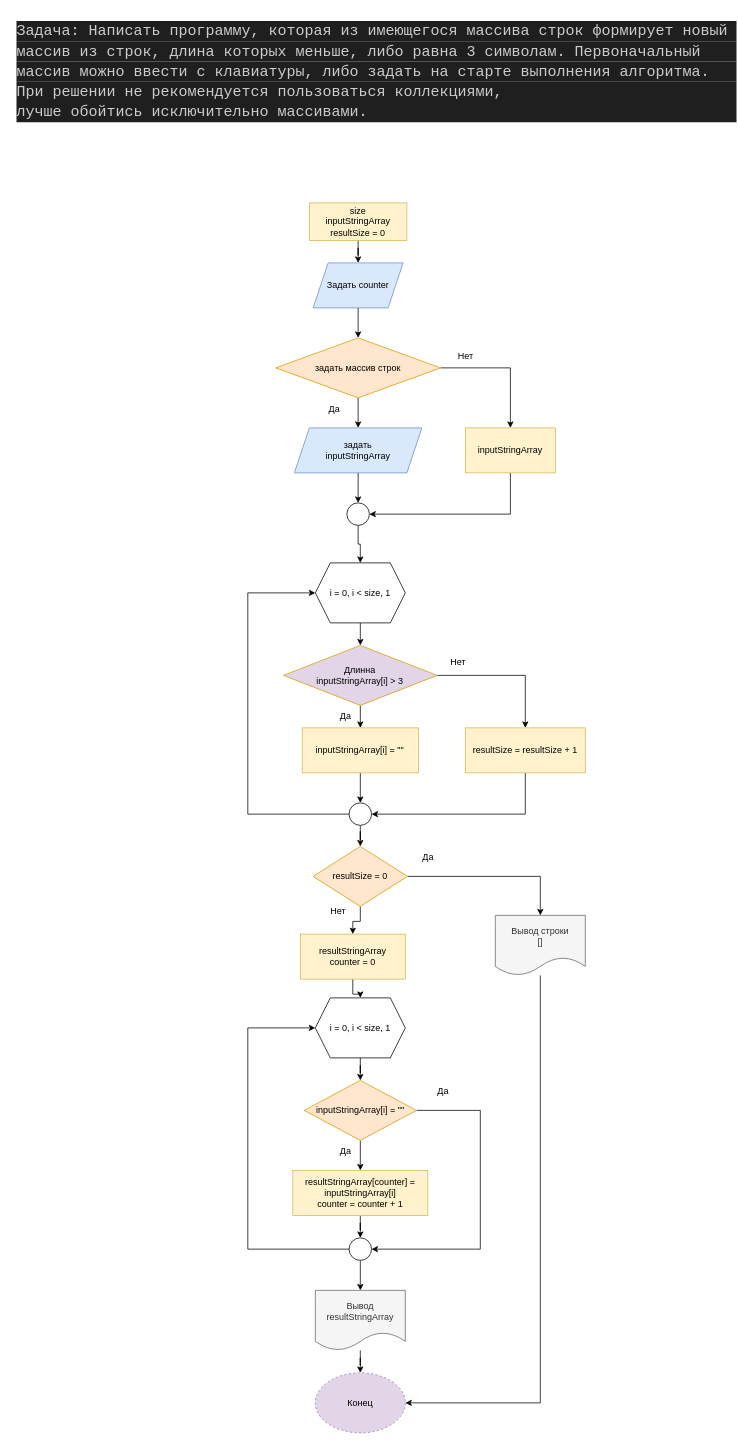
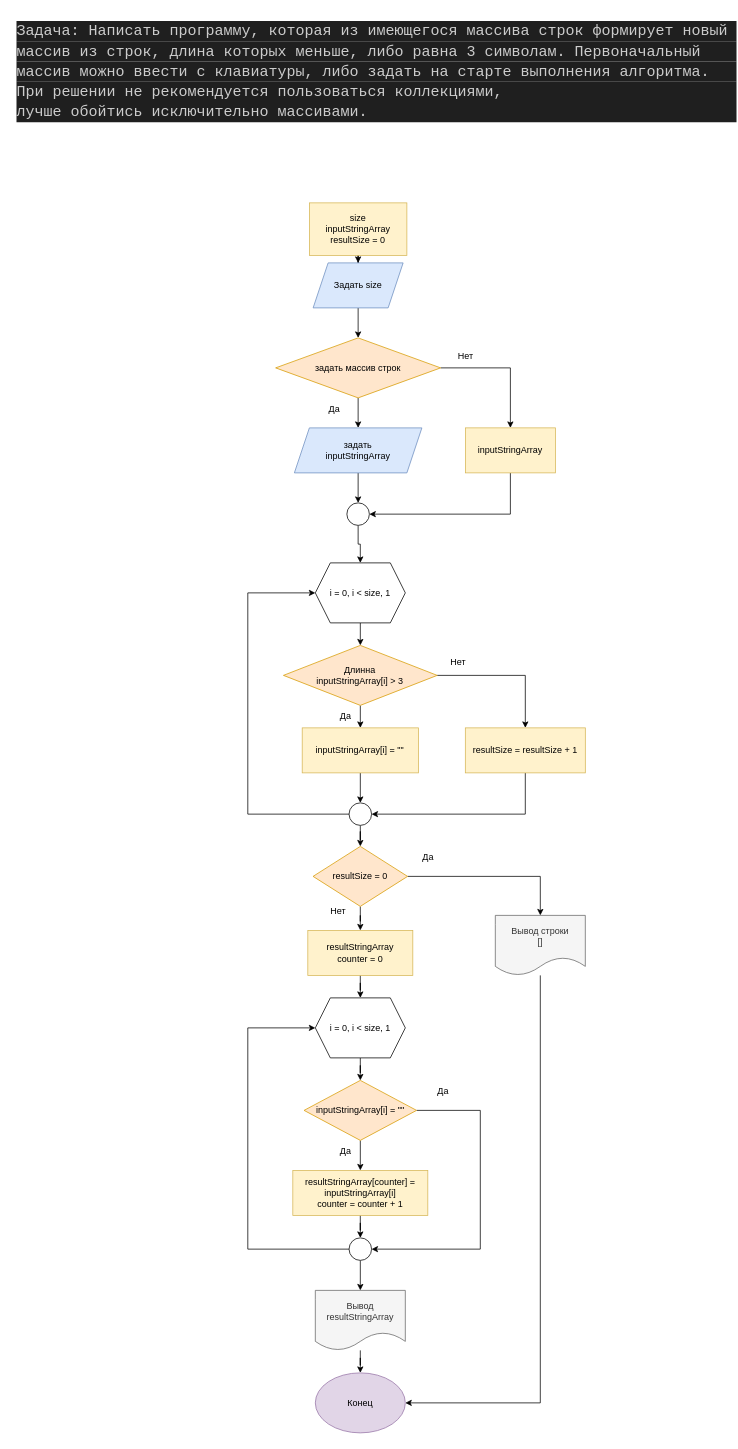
(358, 222) -> (358, 229)
(358, 285) -> (358, 285)
(360, 675) -> (360, 675)
(353, 957) -> (360, 953)
(360, 1403) -> (360, 1403)
